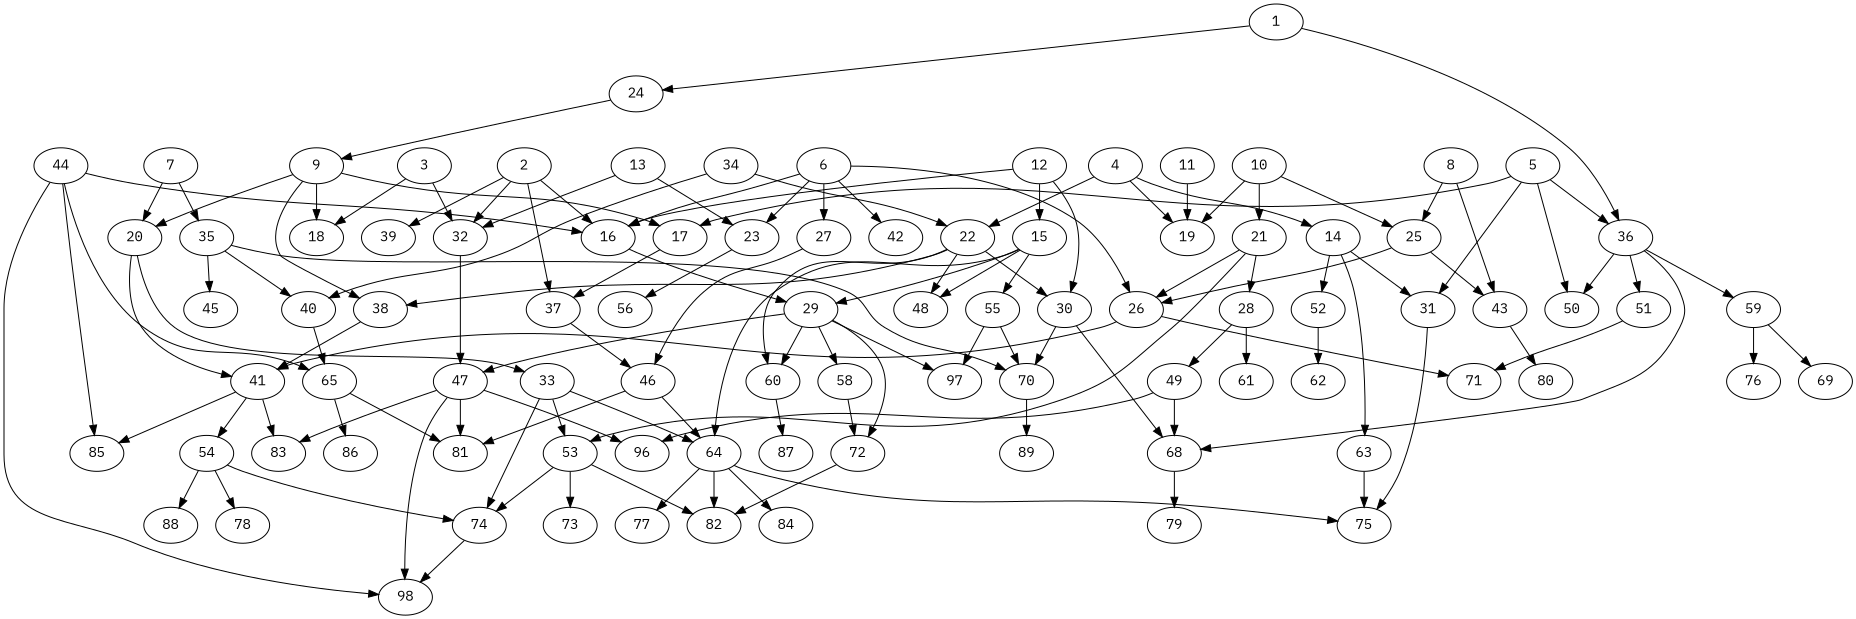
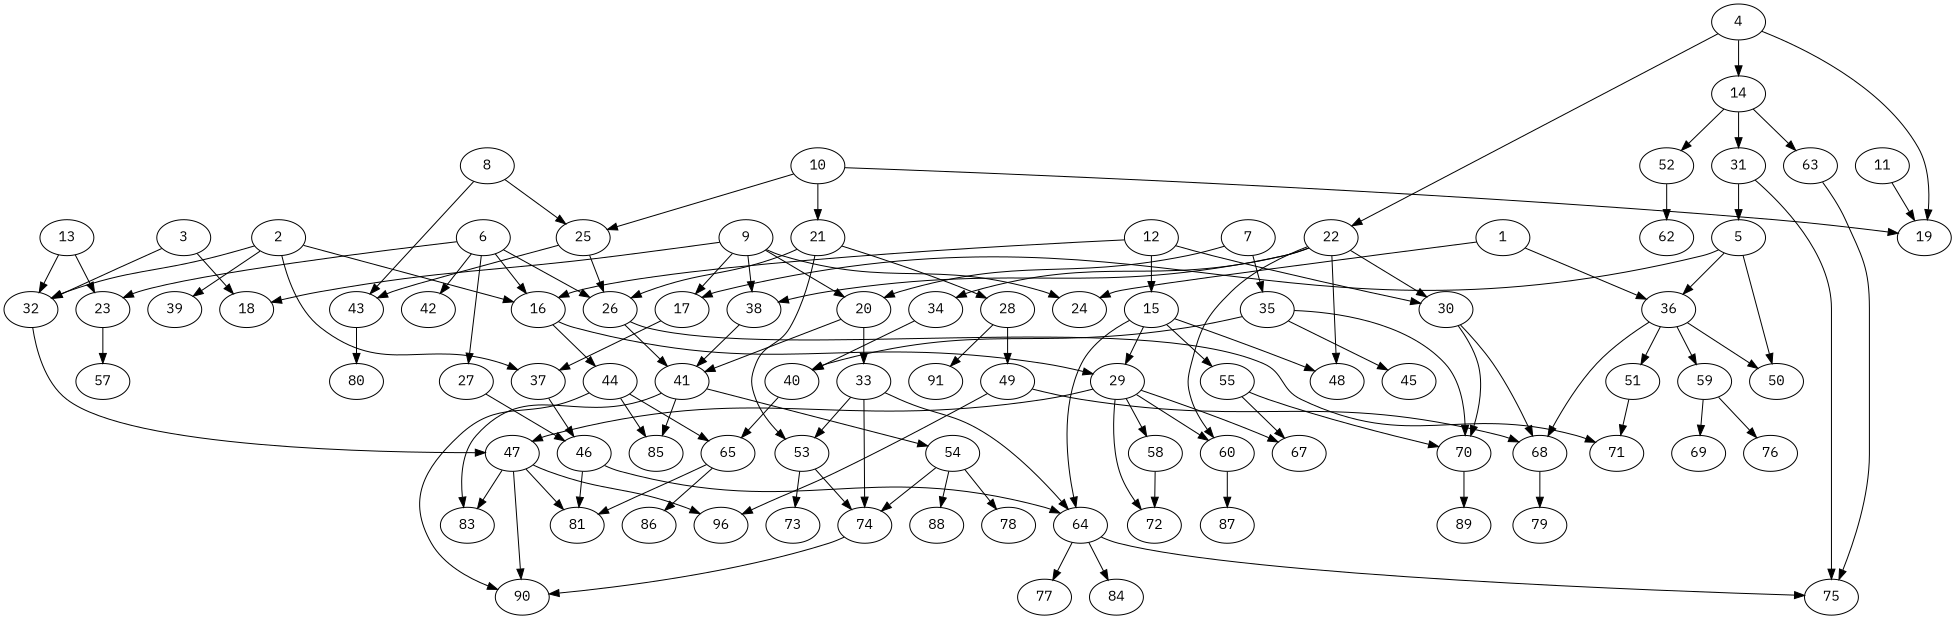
(481, 128) -> (900, 273)
(870, 202) -> (1137, 271)
(329, 205) -> (571, 342)
(1484, 233) -> (1739, 197)
(625, 310) -> (103, 381)
(955, 381) -> (1299, 453)
(1246, 381) -> (936, 381)
(714, 525) -> none
(405, 597) -> (522, 597)
